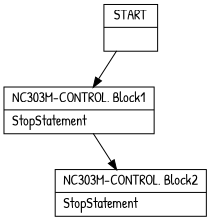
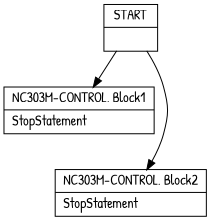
(102, 147) -> (167, 105)
